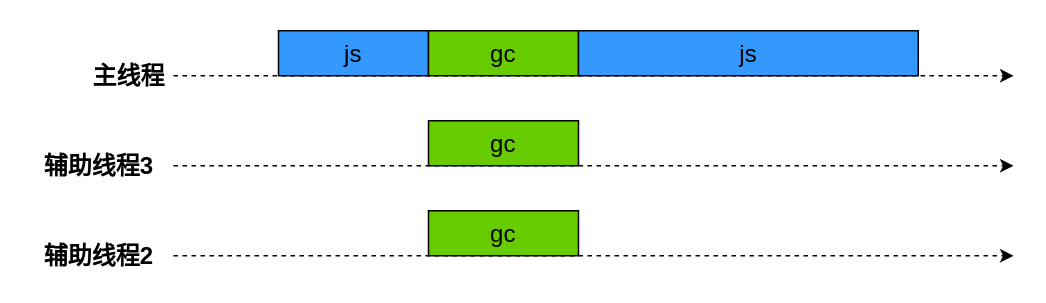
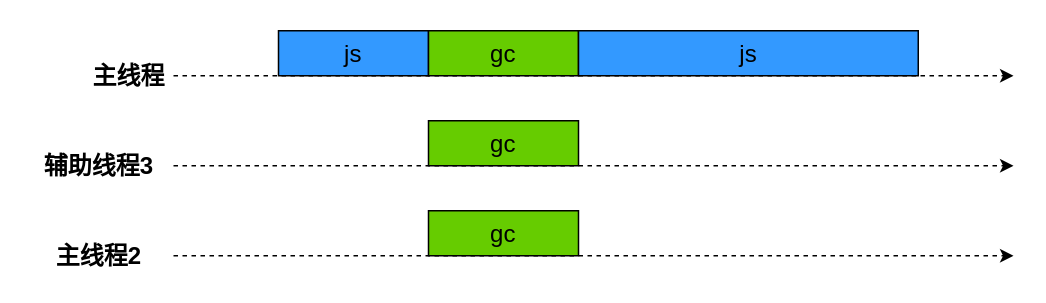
(99, 256) -> (99, 256)
